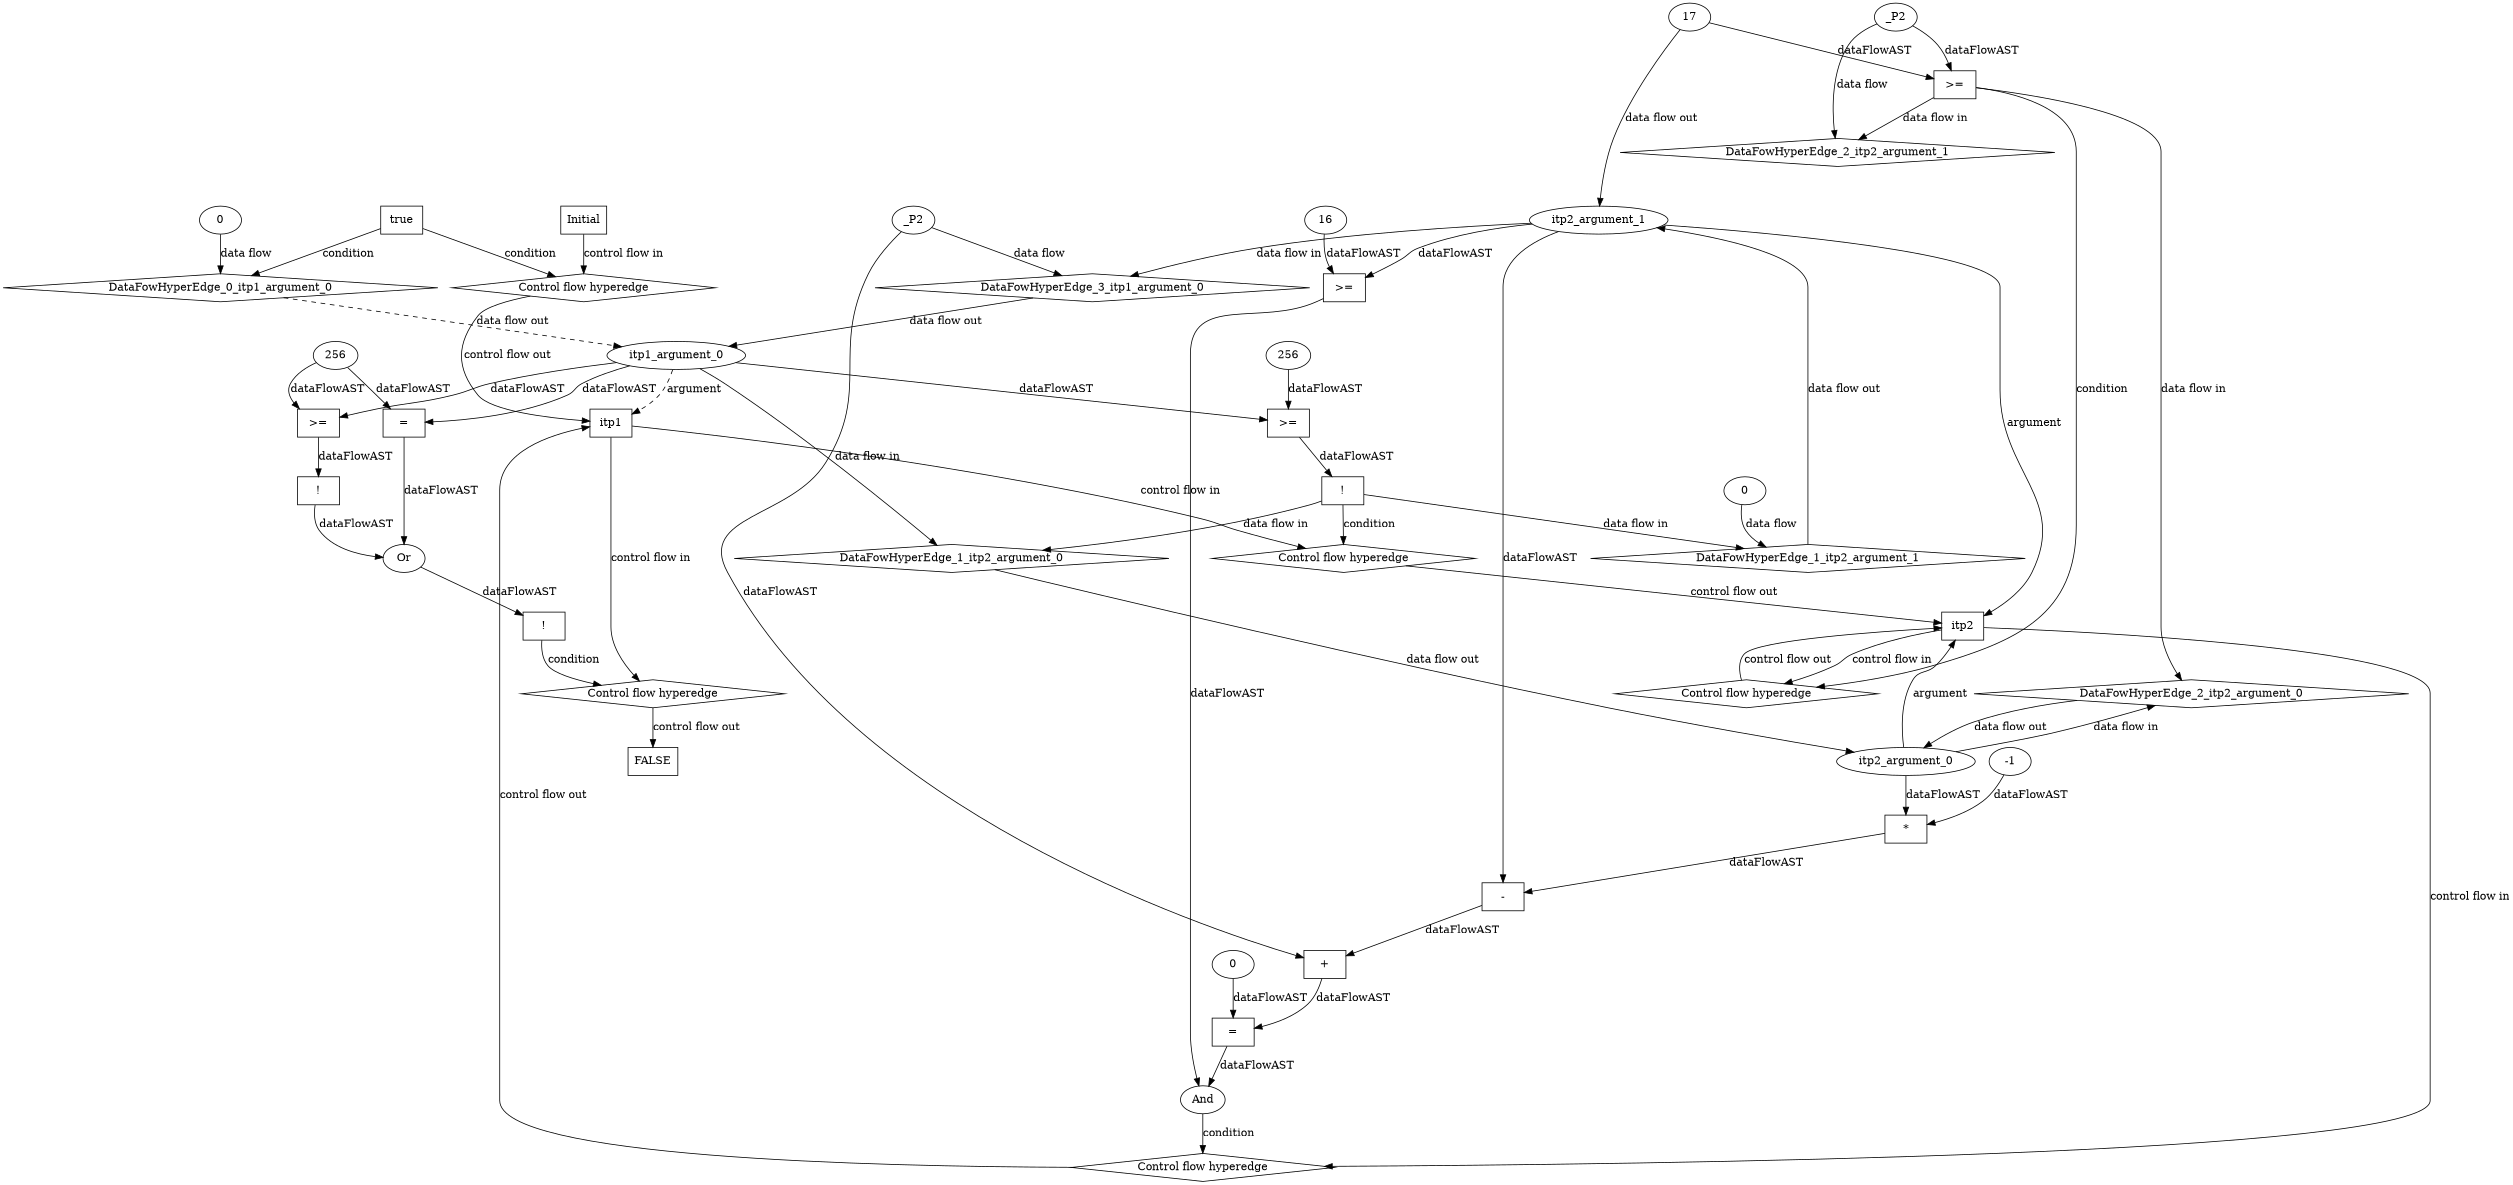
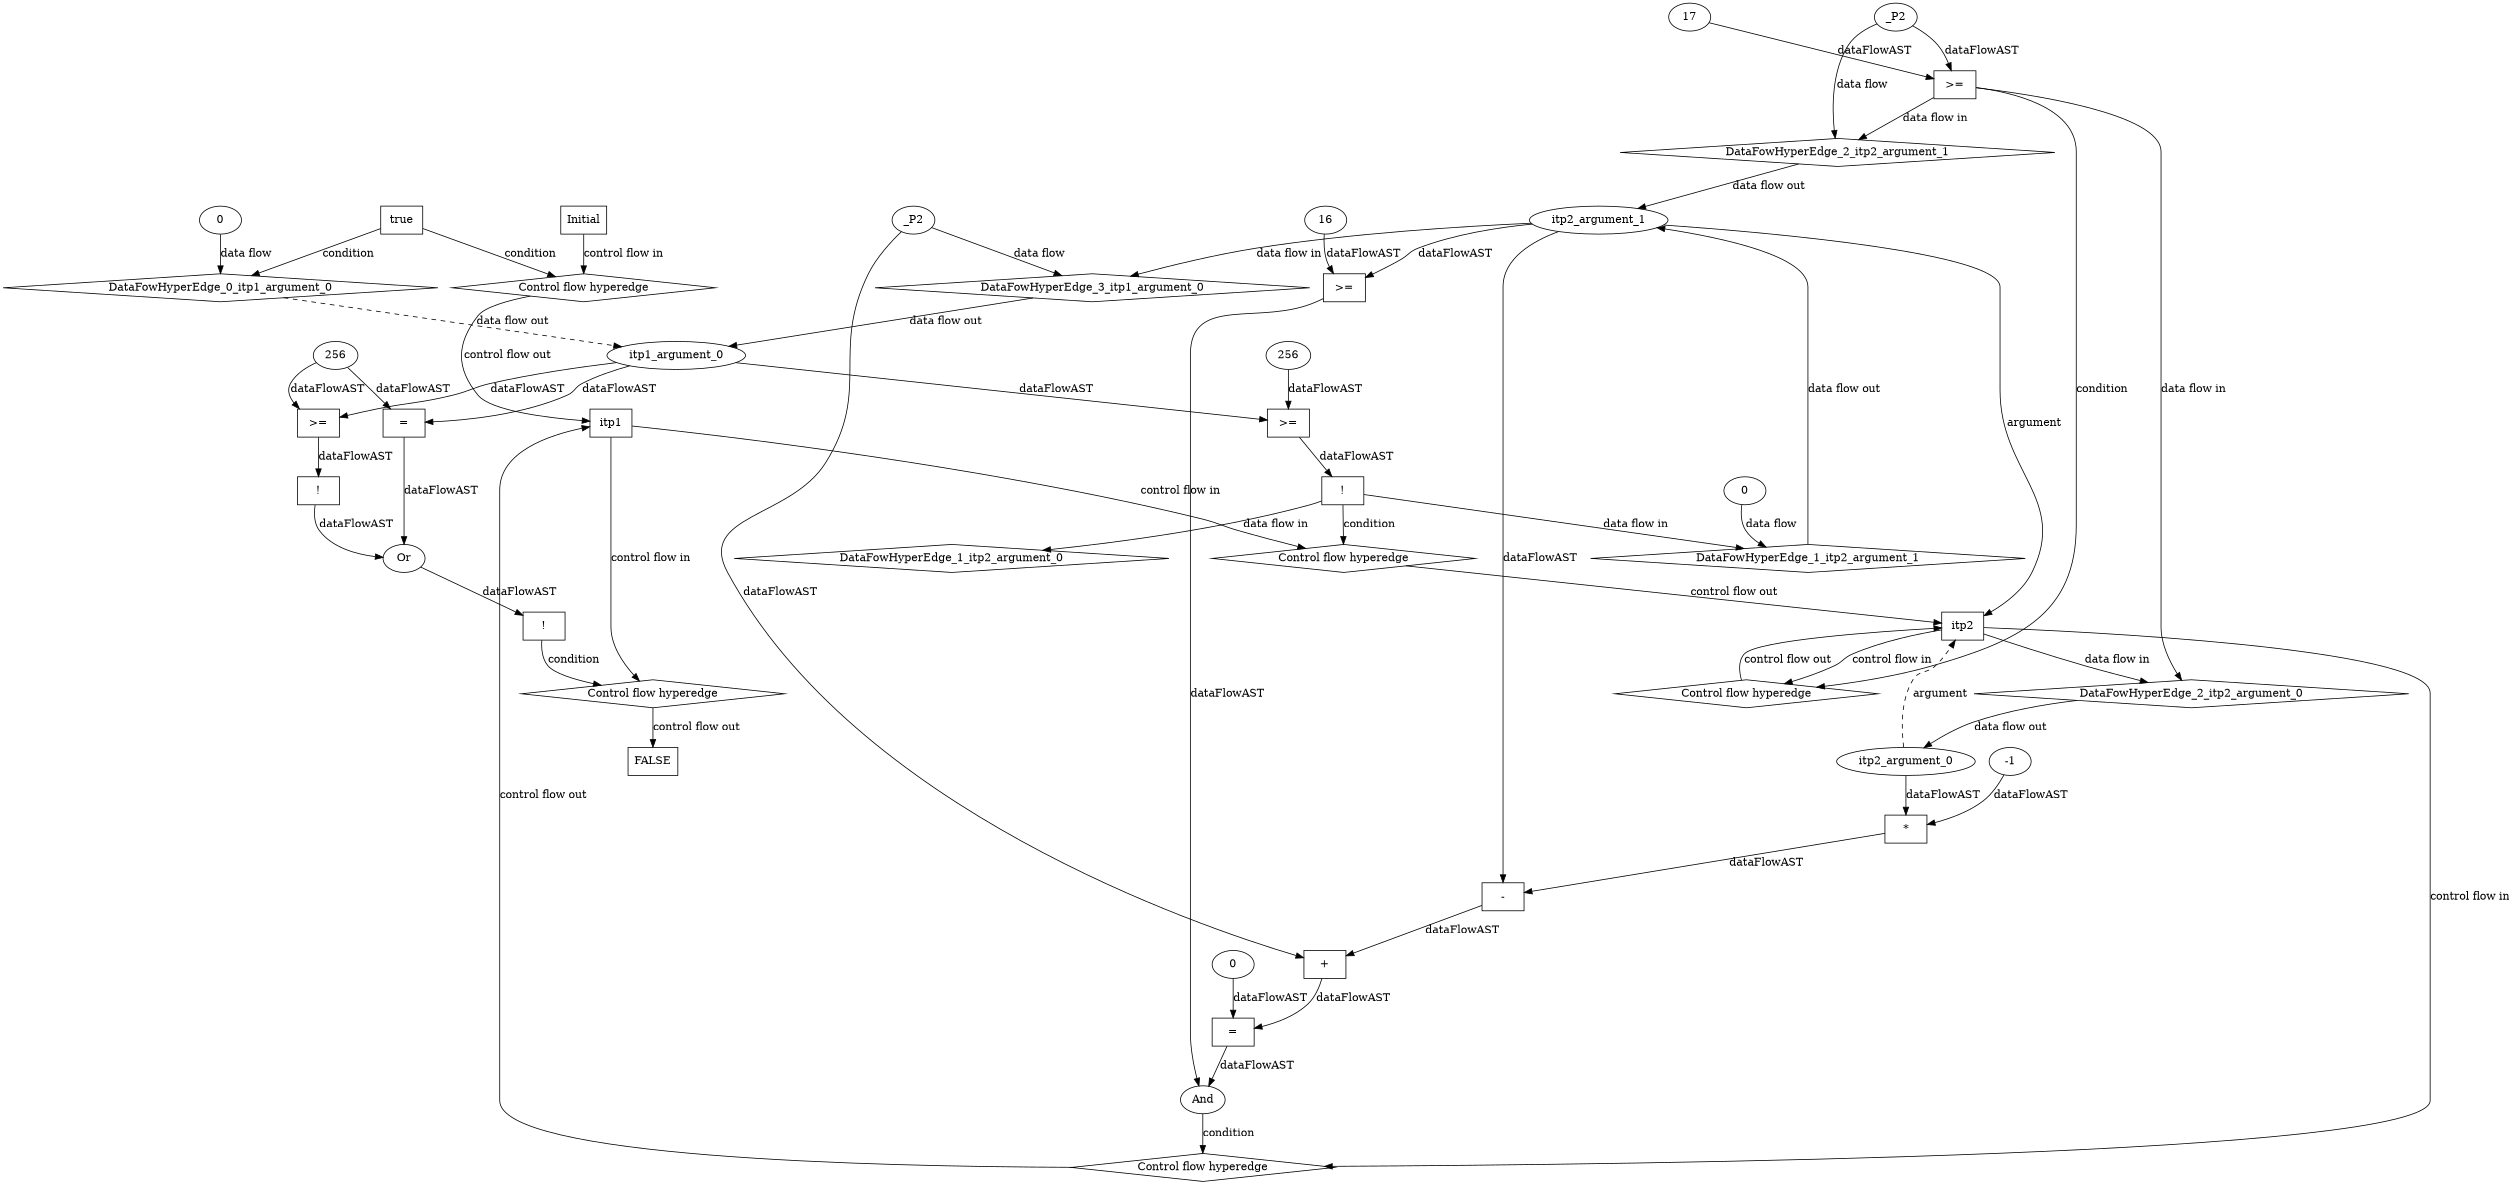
(1628, 108) -> (1722, 185)
(660, 394) -> none
(824, 455) -> none
(1419, 668) -> none
(1909, 688) -> (1909, 688)
(2053, 733) -> (2062, 659)
